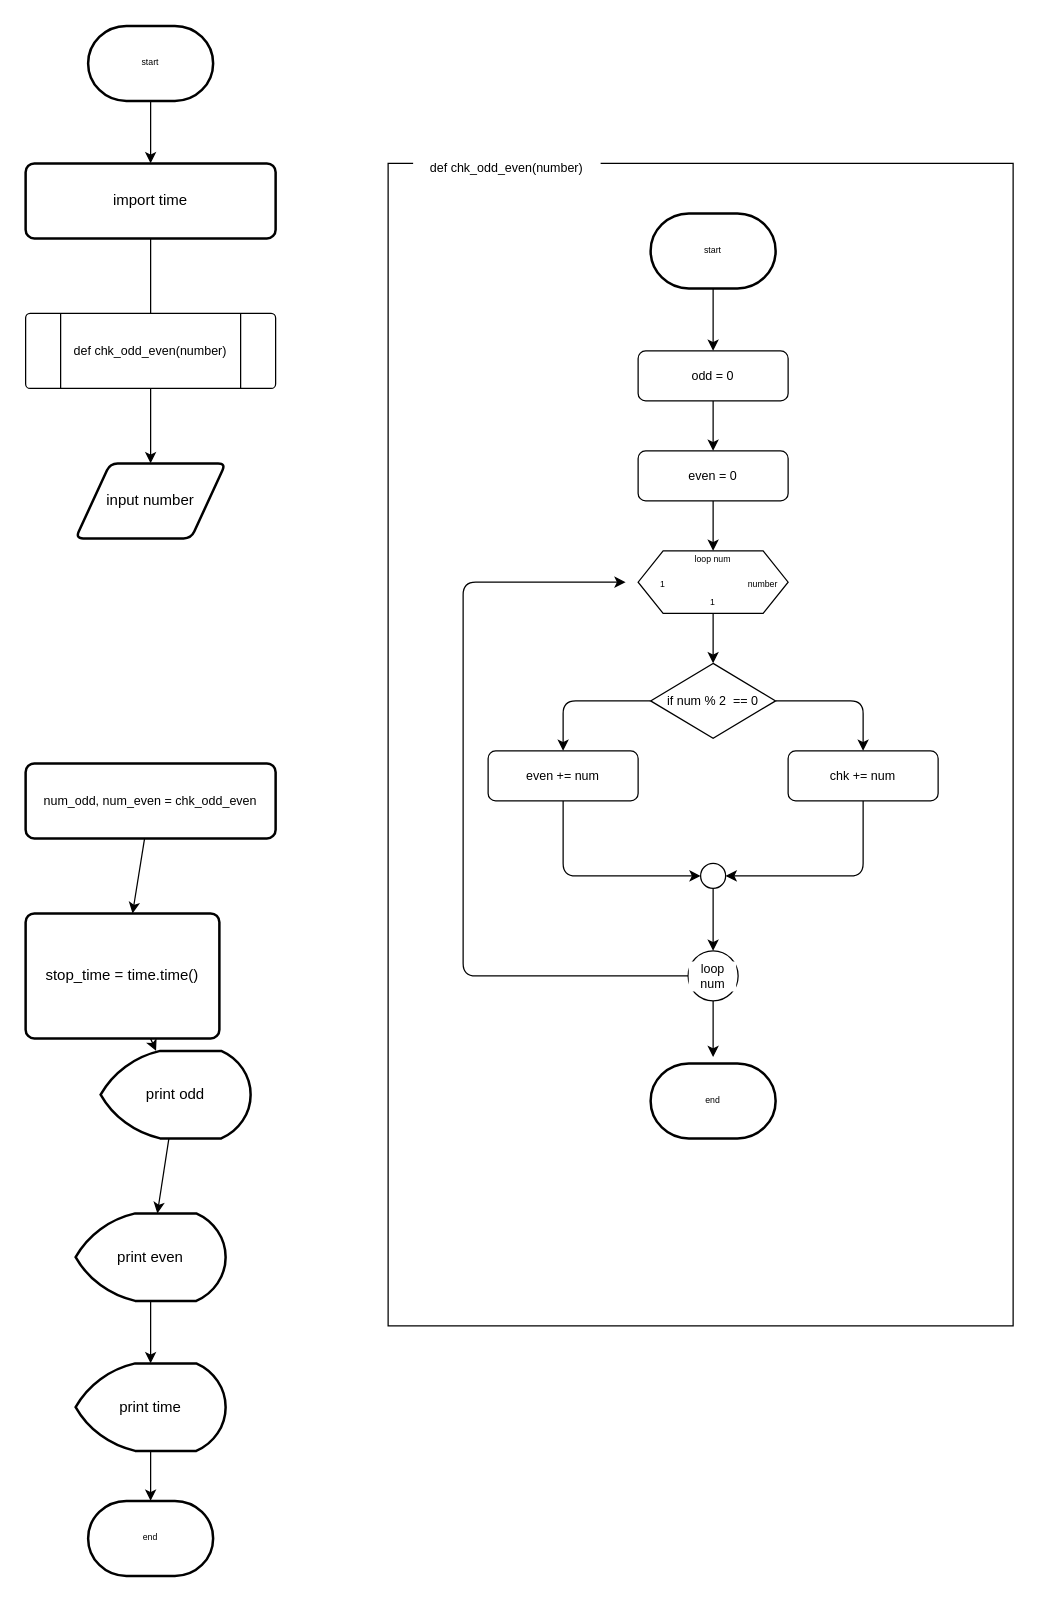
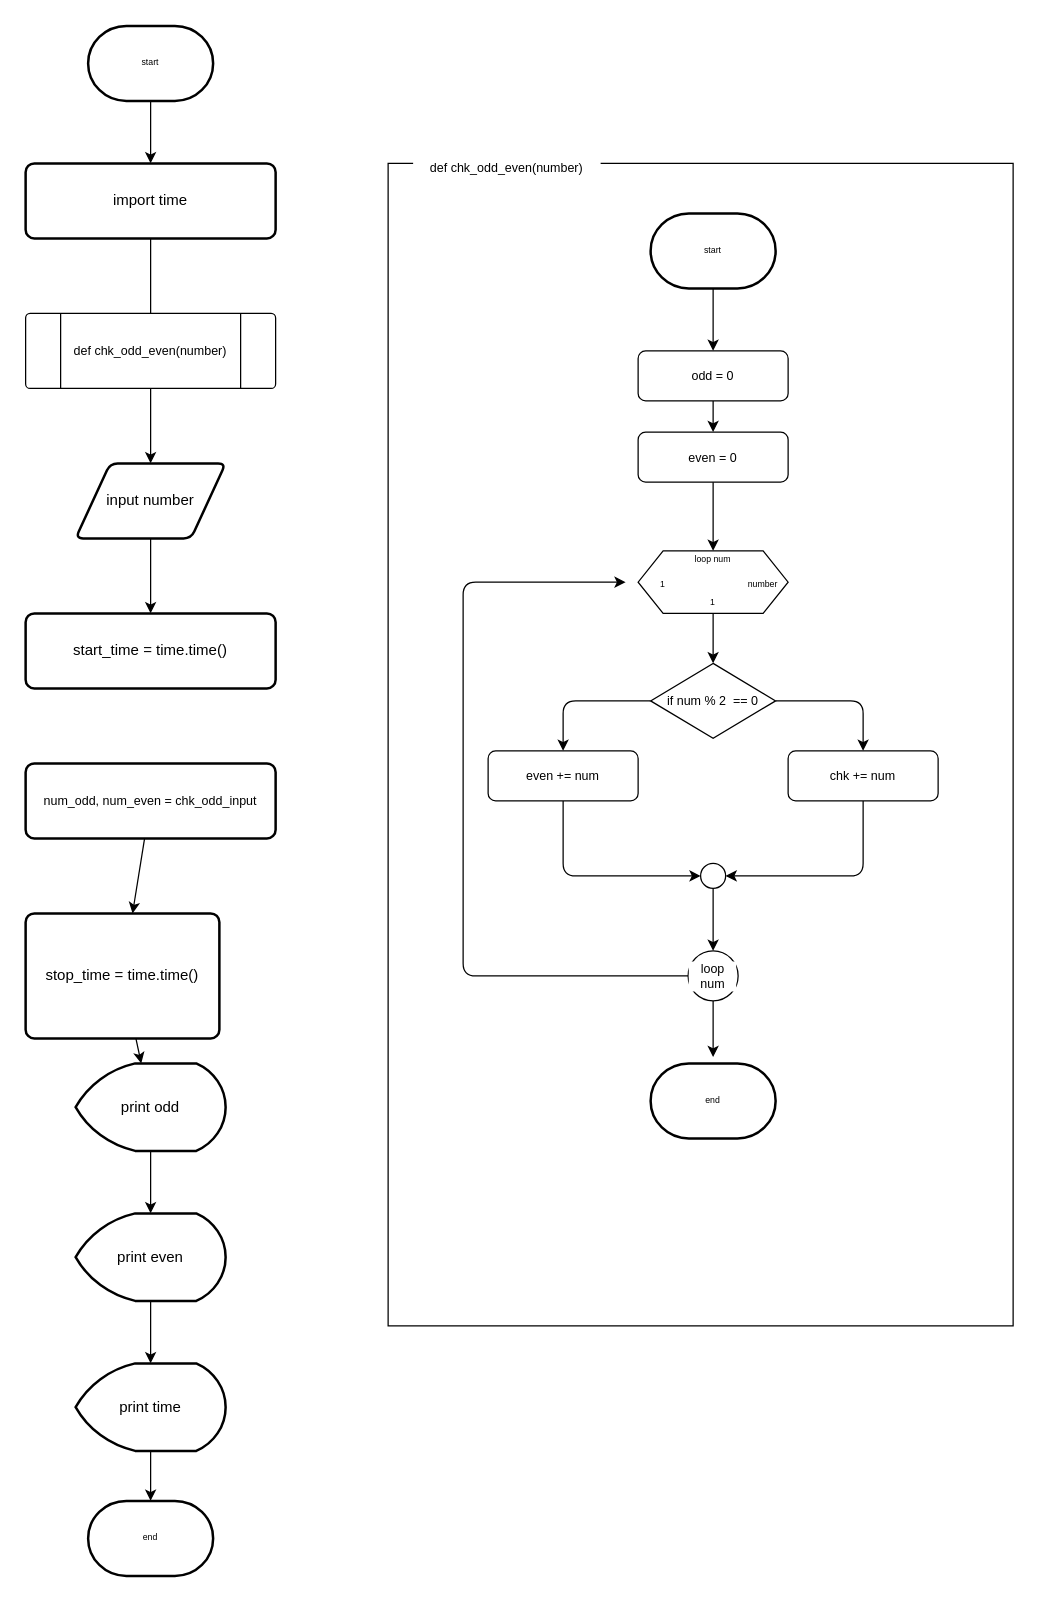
(713, 476) -> (713, 457)
none -> (151, 571)
none -> (151, 651)
(151, 801) -> (151, 801)
(176, 1094) -> (151, 1107)
